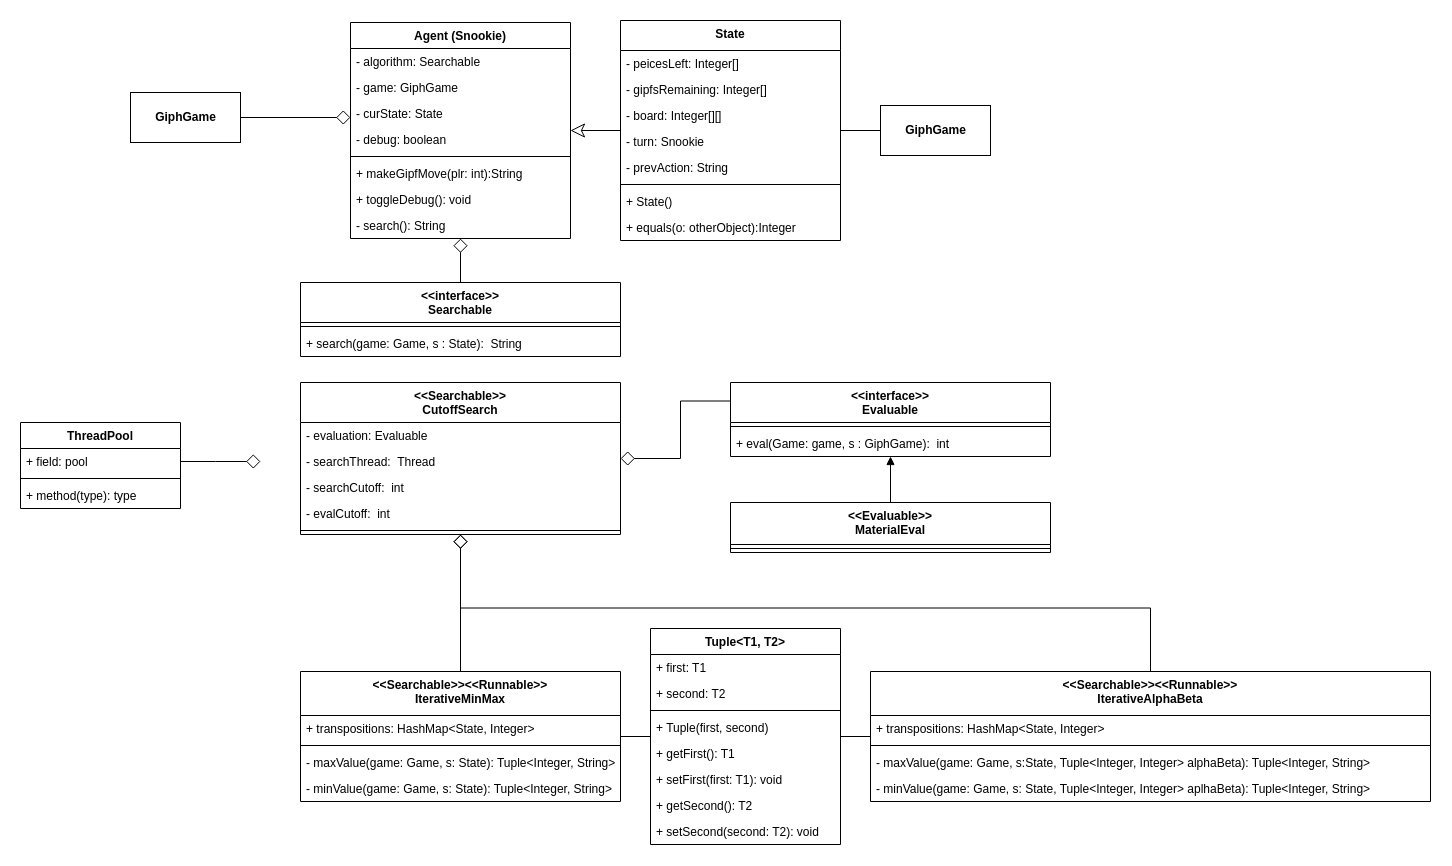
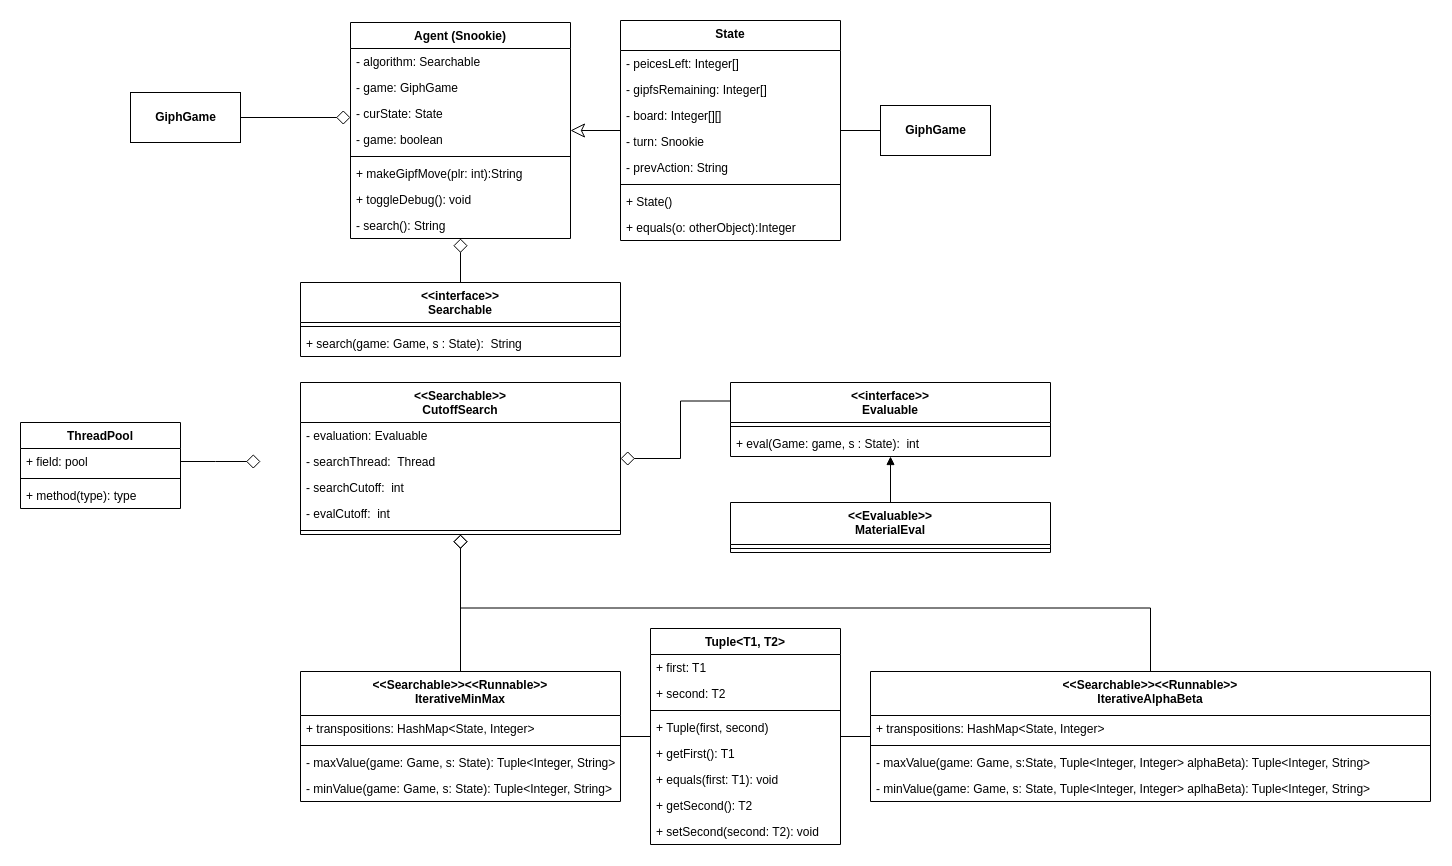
(404, 140) -> (400, 140)
(843, 444) -> (835, 444)
(734, 780) -> (728, 780)
